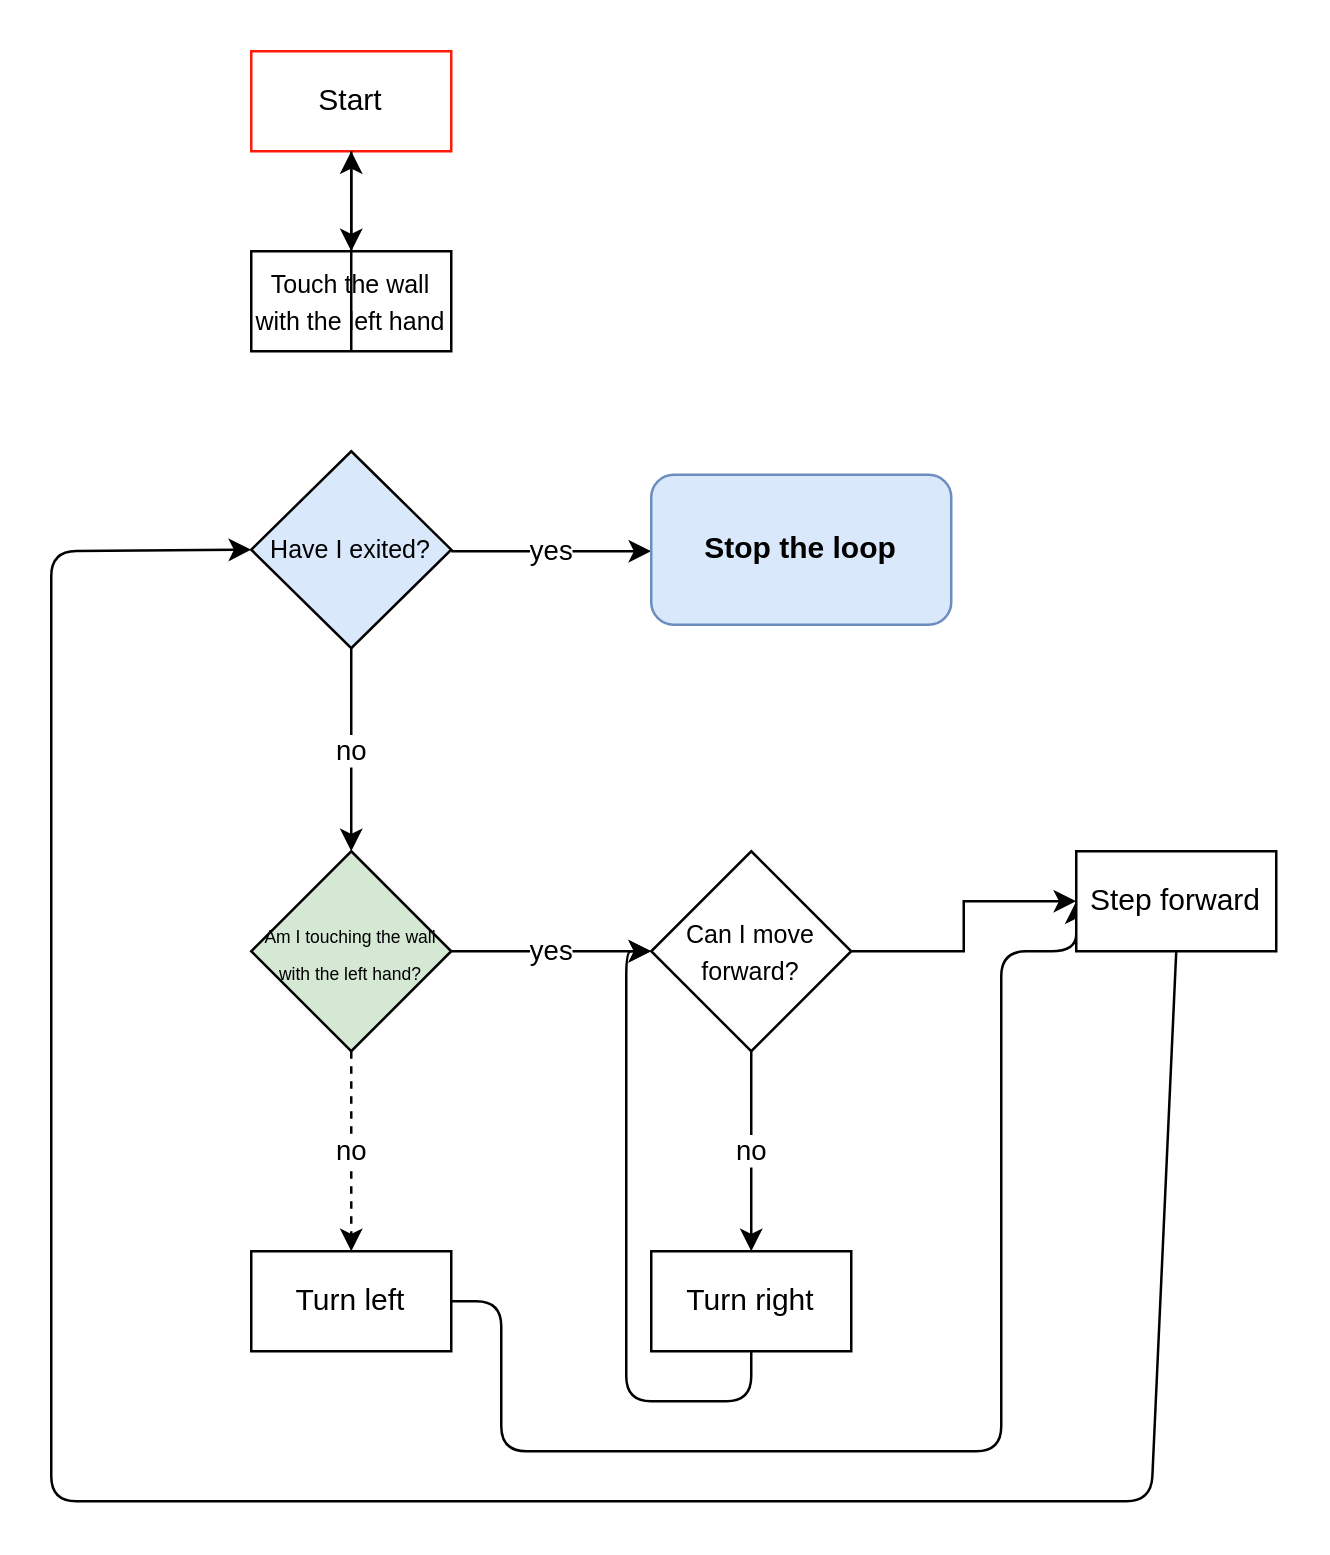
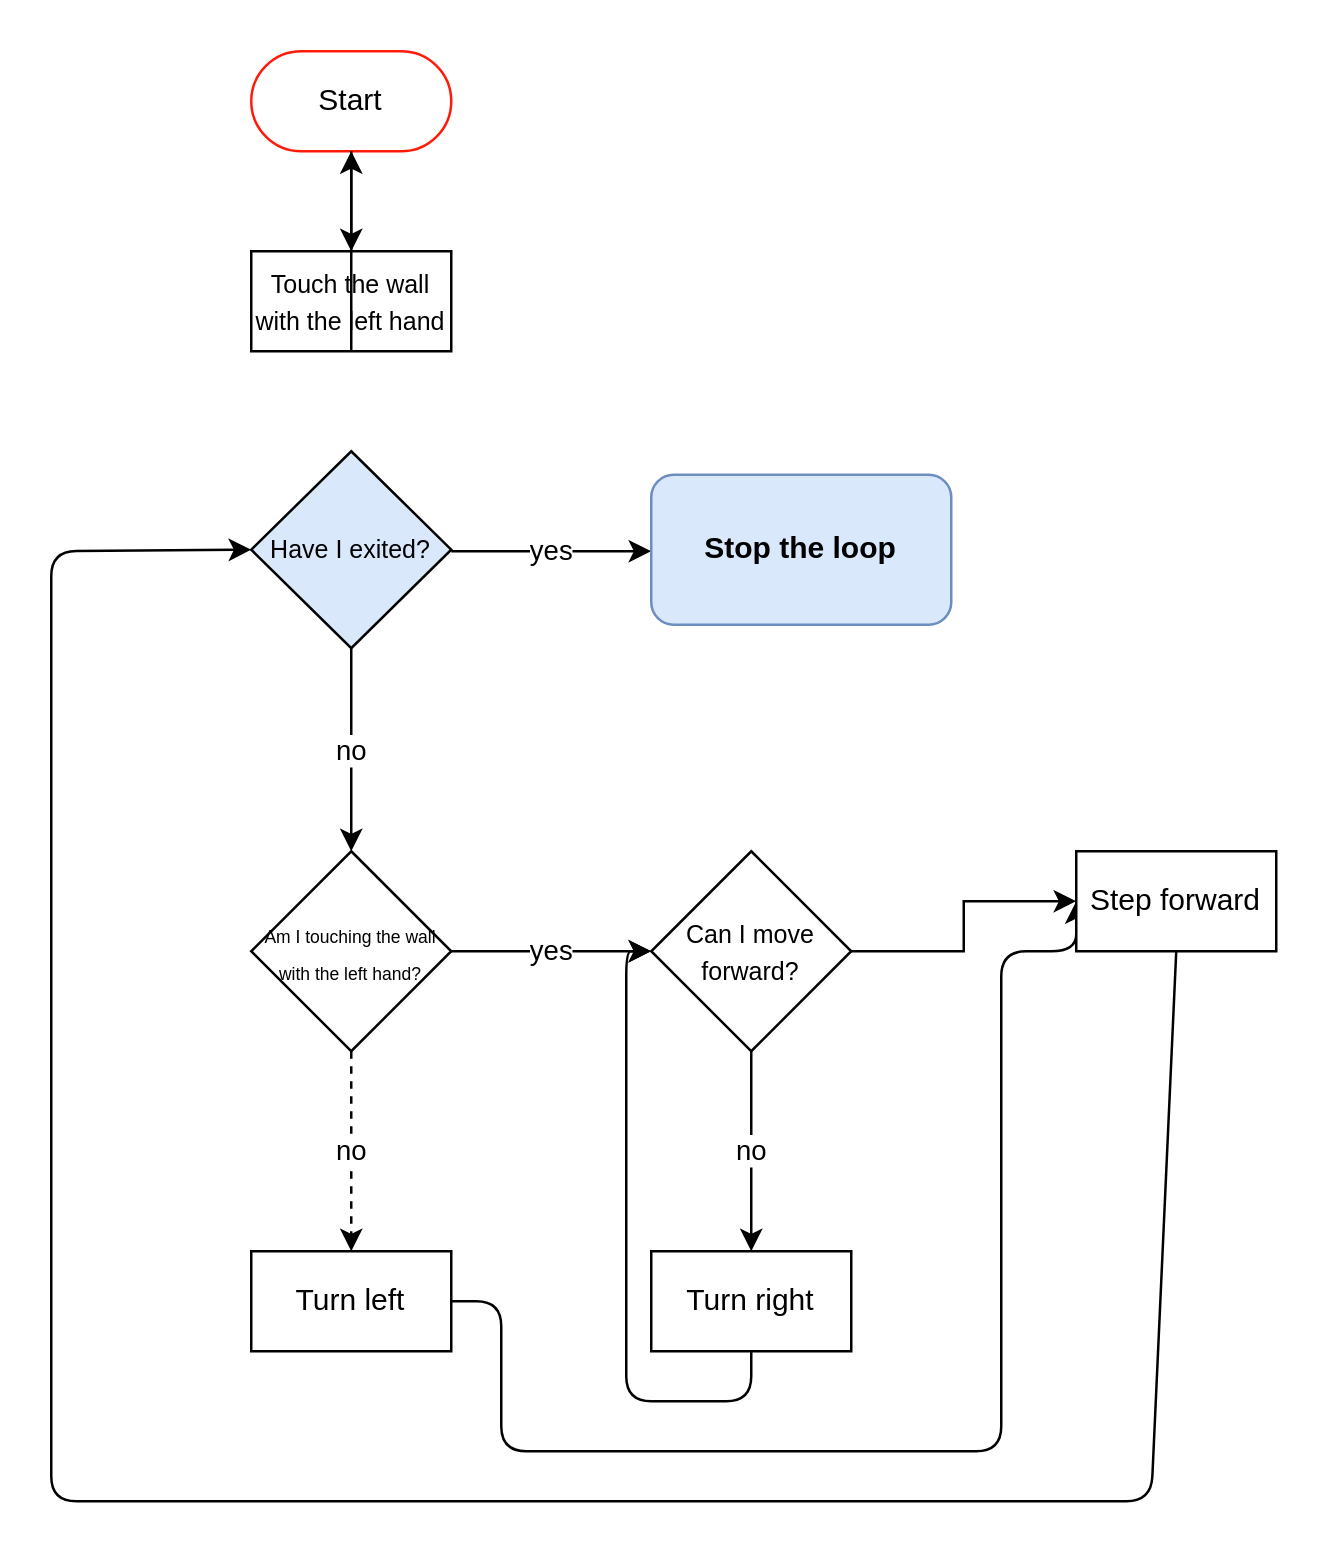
(351, 101) -> (351, 101)
(351, 951) -> (351, 951)
